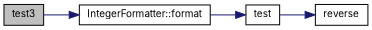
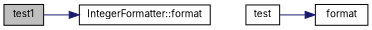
(24, 15) -> (24, 15)
(223, 15) -> none
(342, 15) -> (342, 15)
